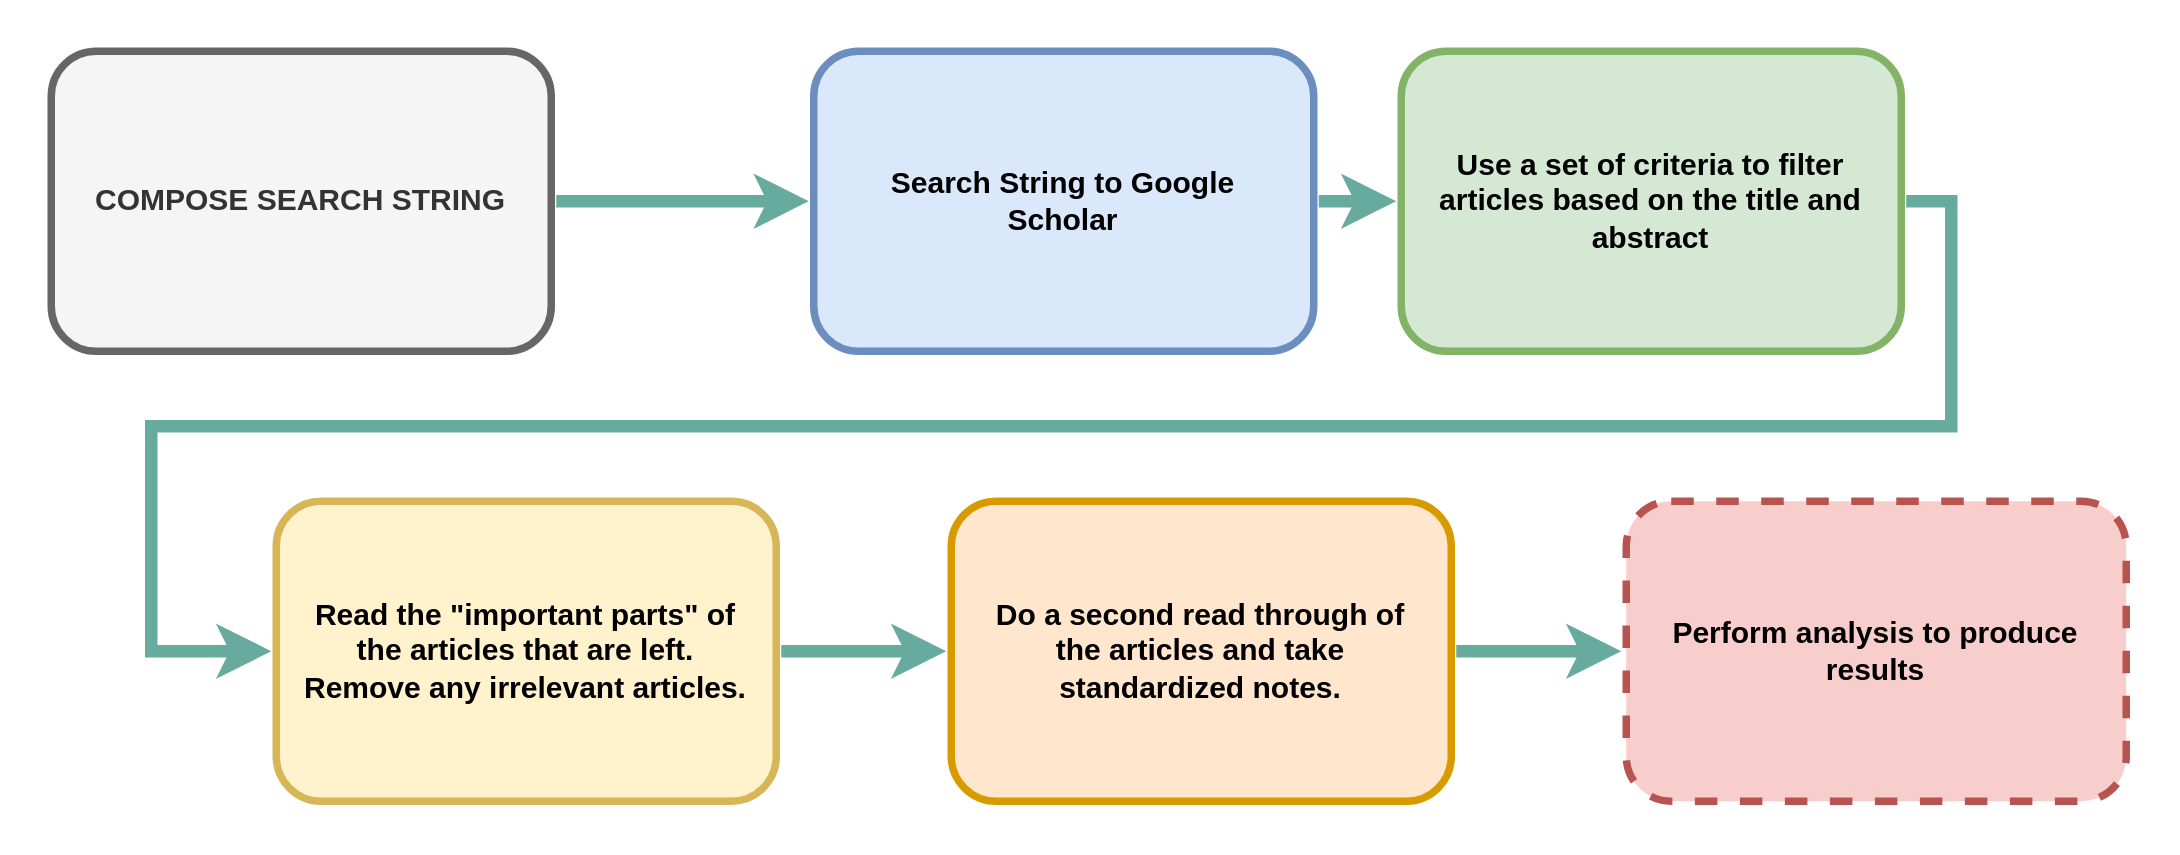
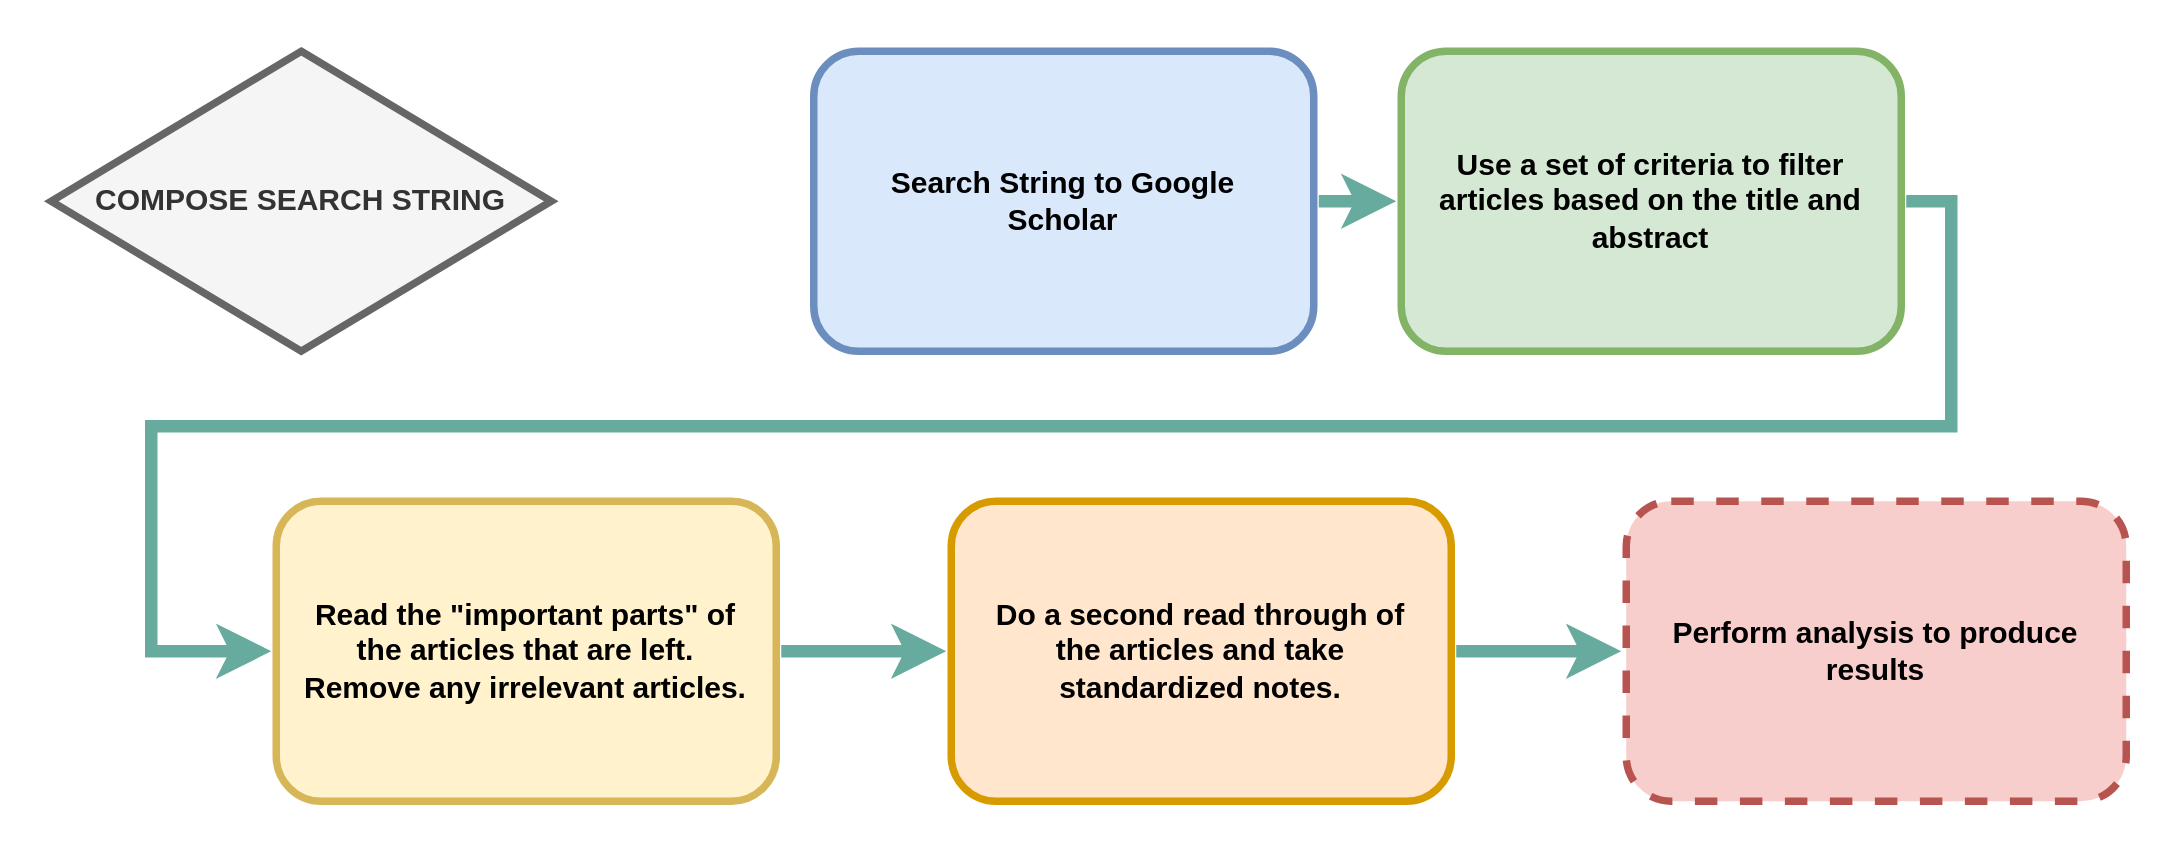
(301, 201) -> (301, 201)
(665, 201) -> none
